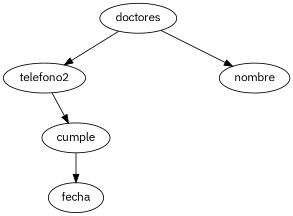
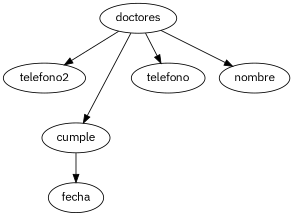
none -> (168, 78)
(58, 104) -> (109, 74)
